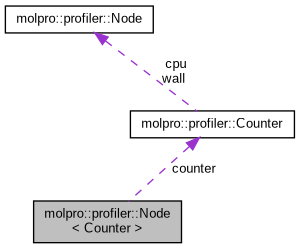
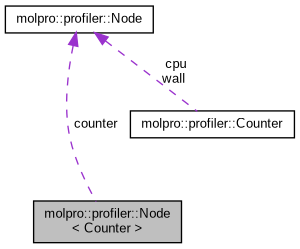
(159, 174) -> (68, 126)
